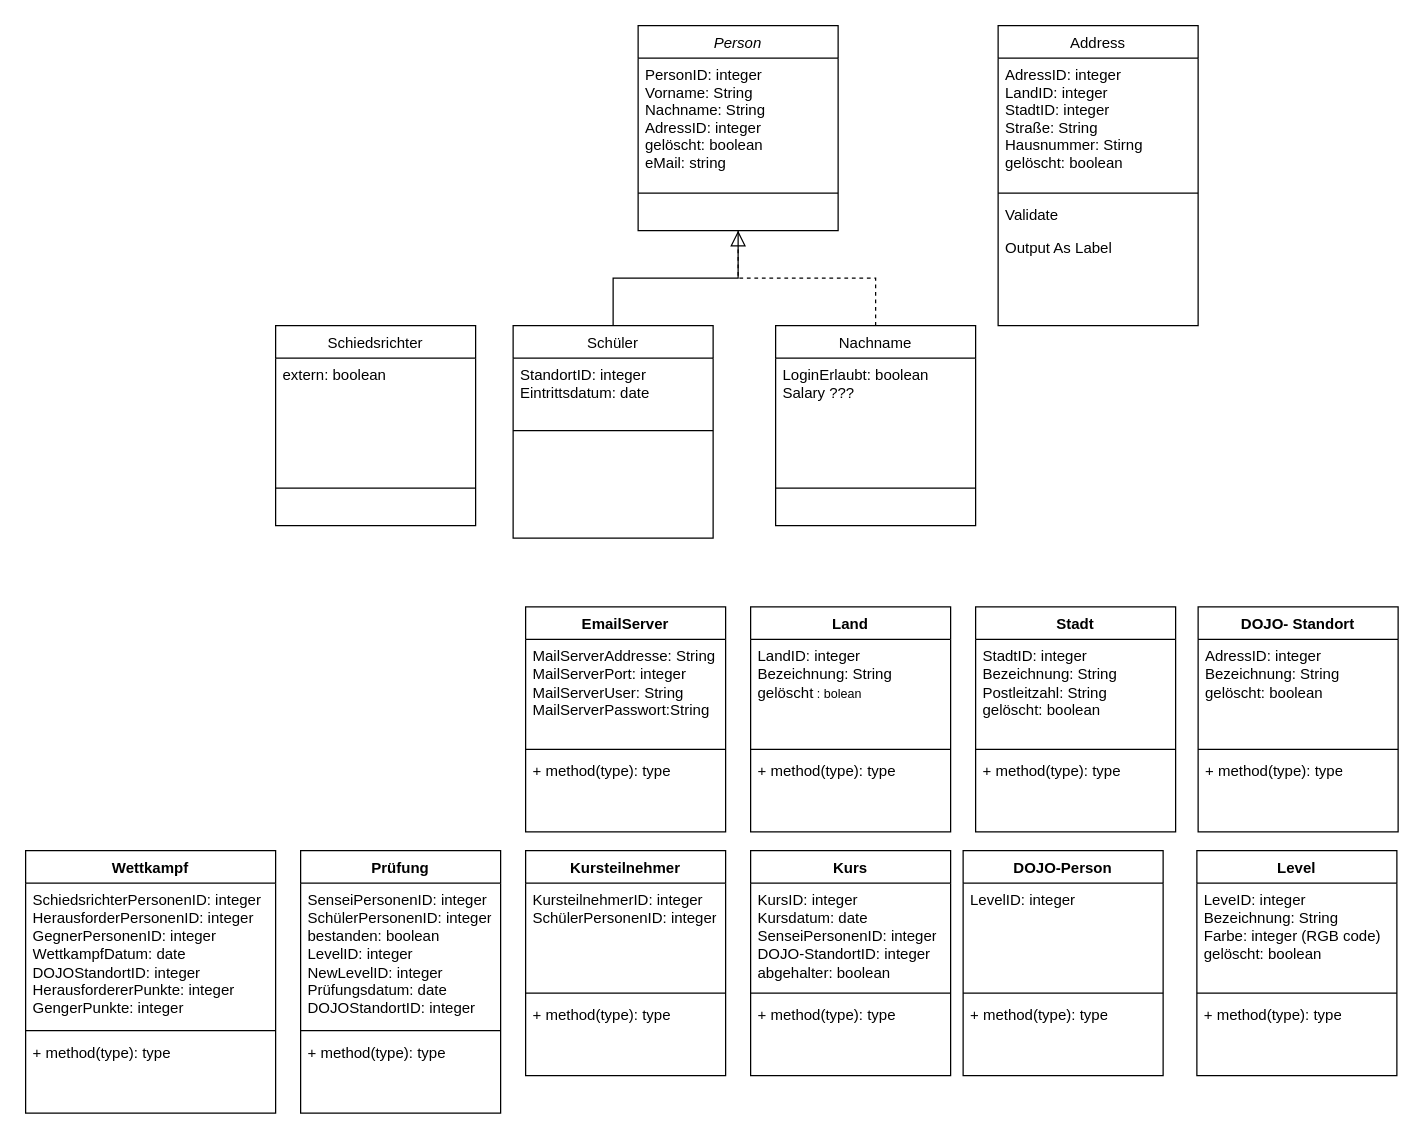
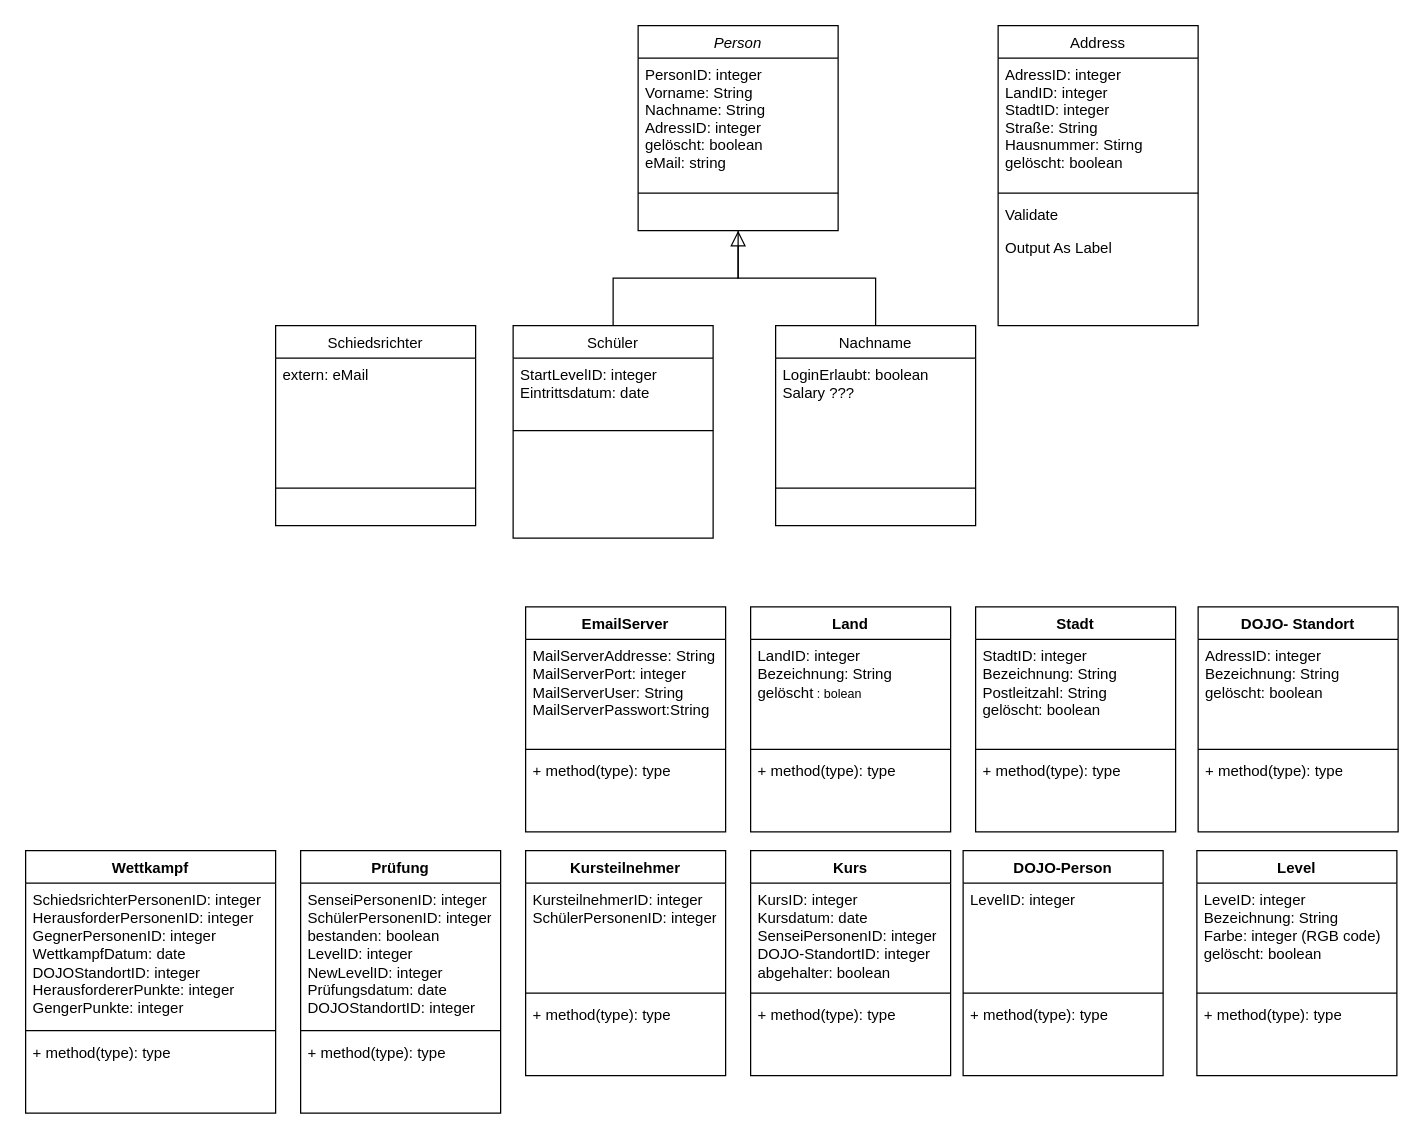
(830, 278) -> (830, 278)
(340, 375) -> (329, 375)
(594, 375) -> (600, 375)
